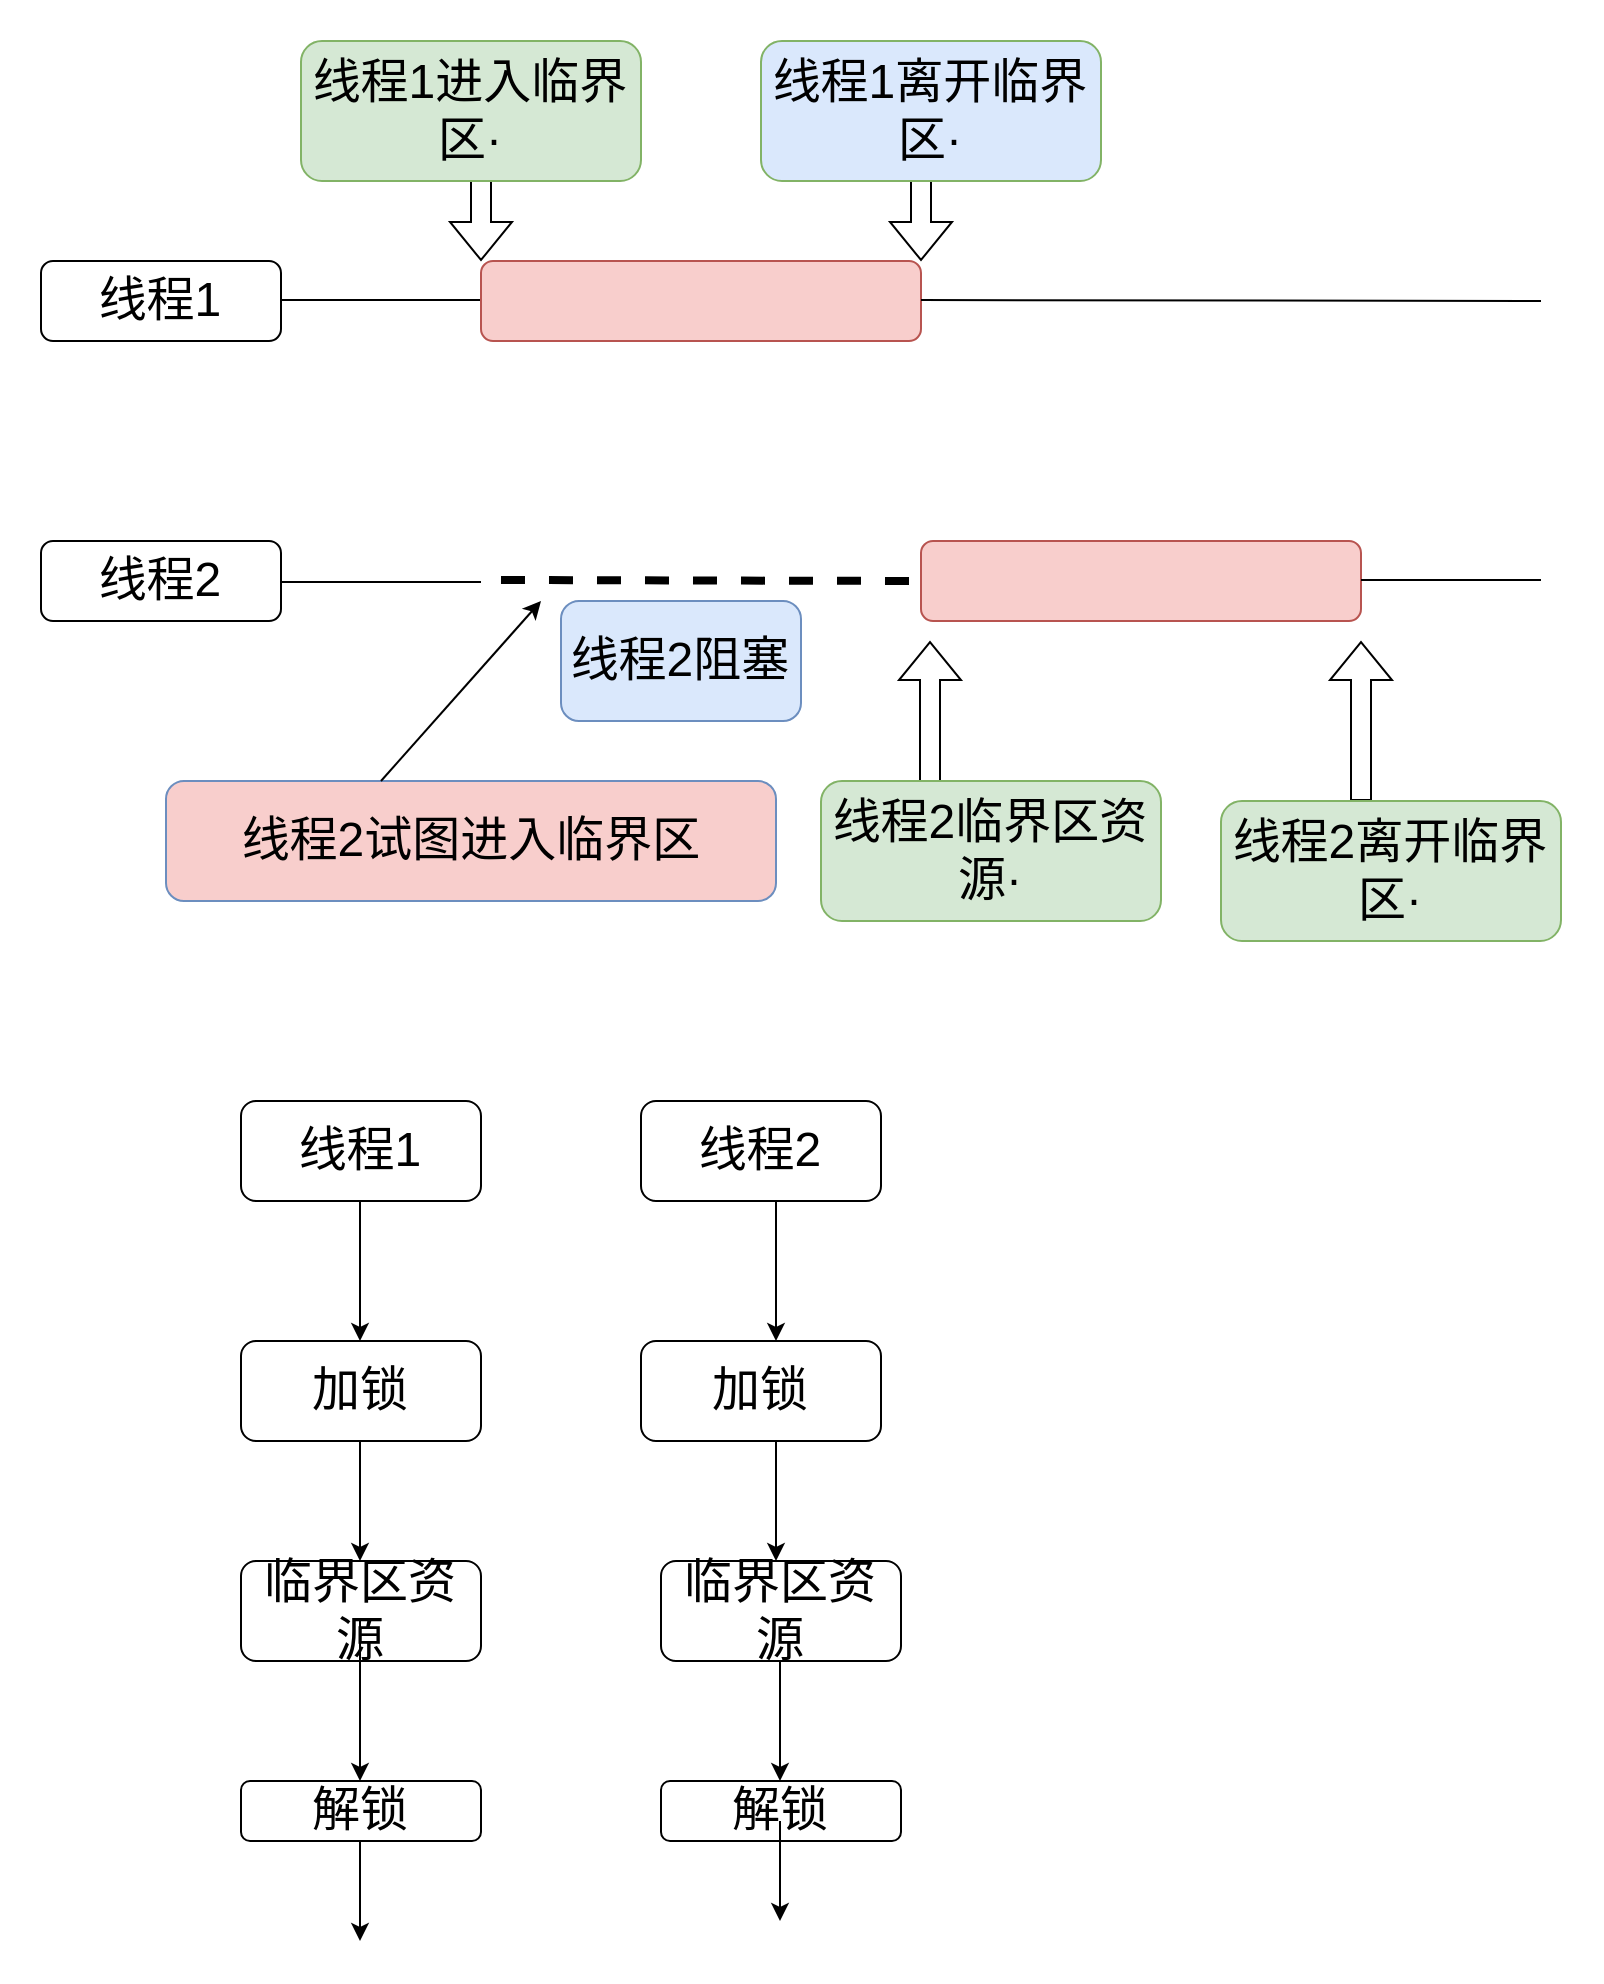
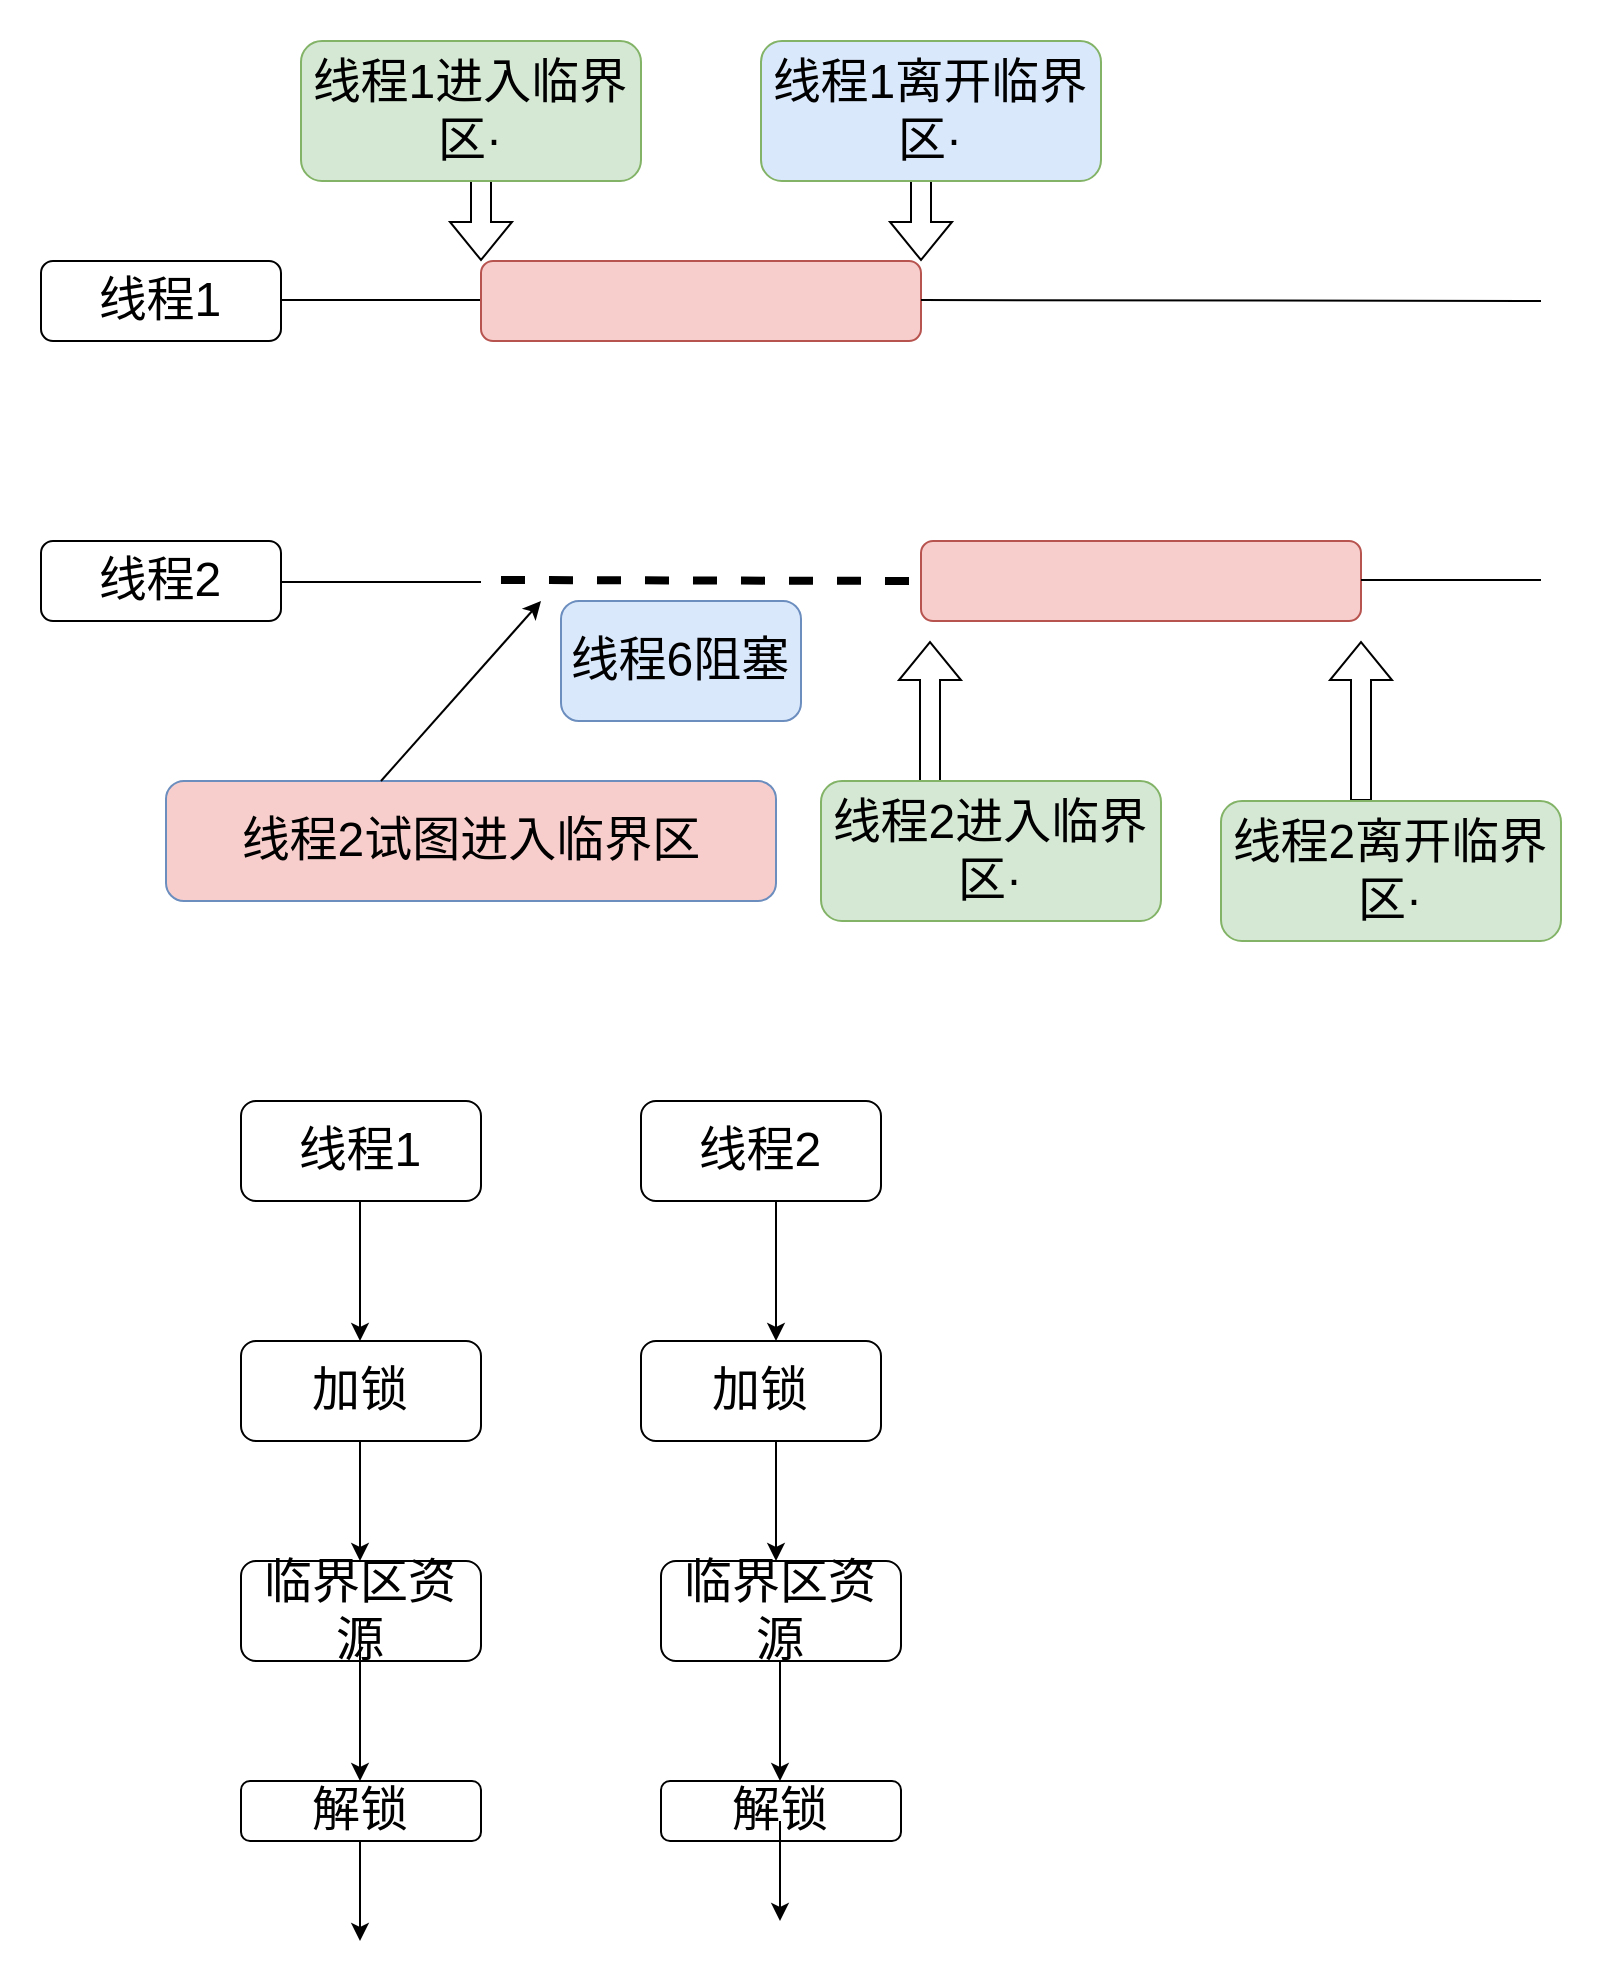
(681, 661) -> (681, 661)
(991, 851) -> (991, 851)
